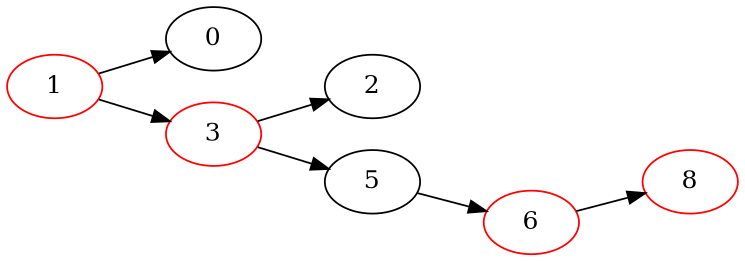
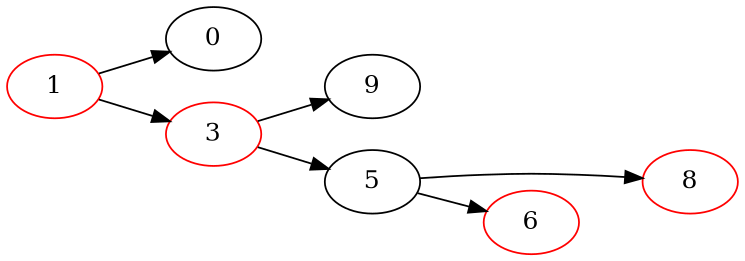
(372, 86) -> (372, 86)
(602, 204) -> (522, 174)
